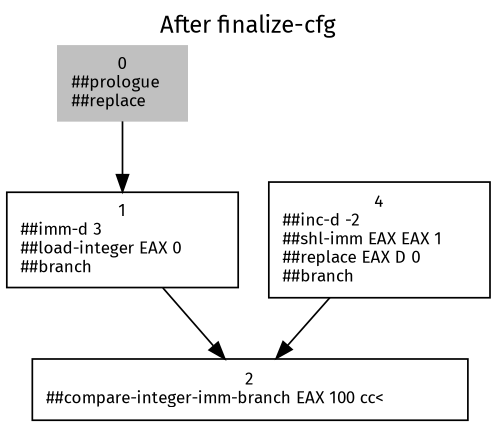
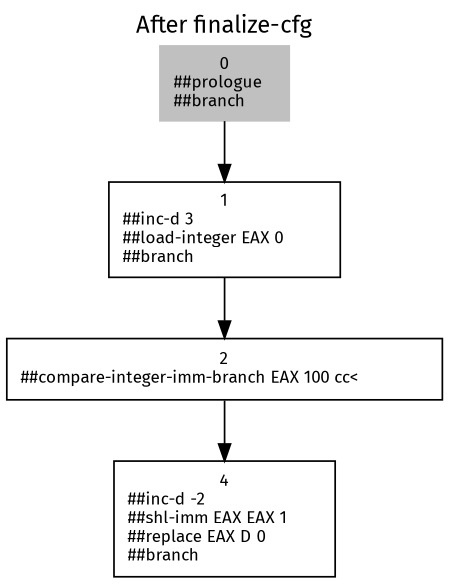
(122, 83) -> (225, 83)
(122, 240) -> (225, 230)
(309, 322) -> (225, 422)
